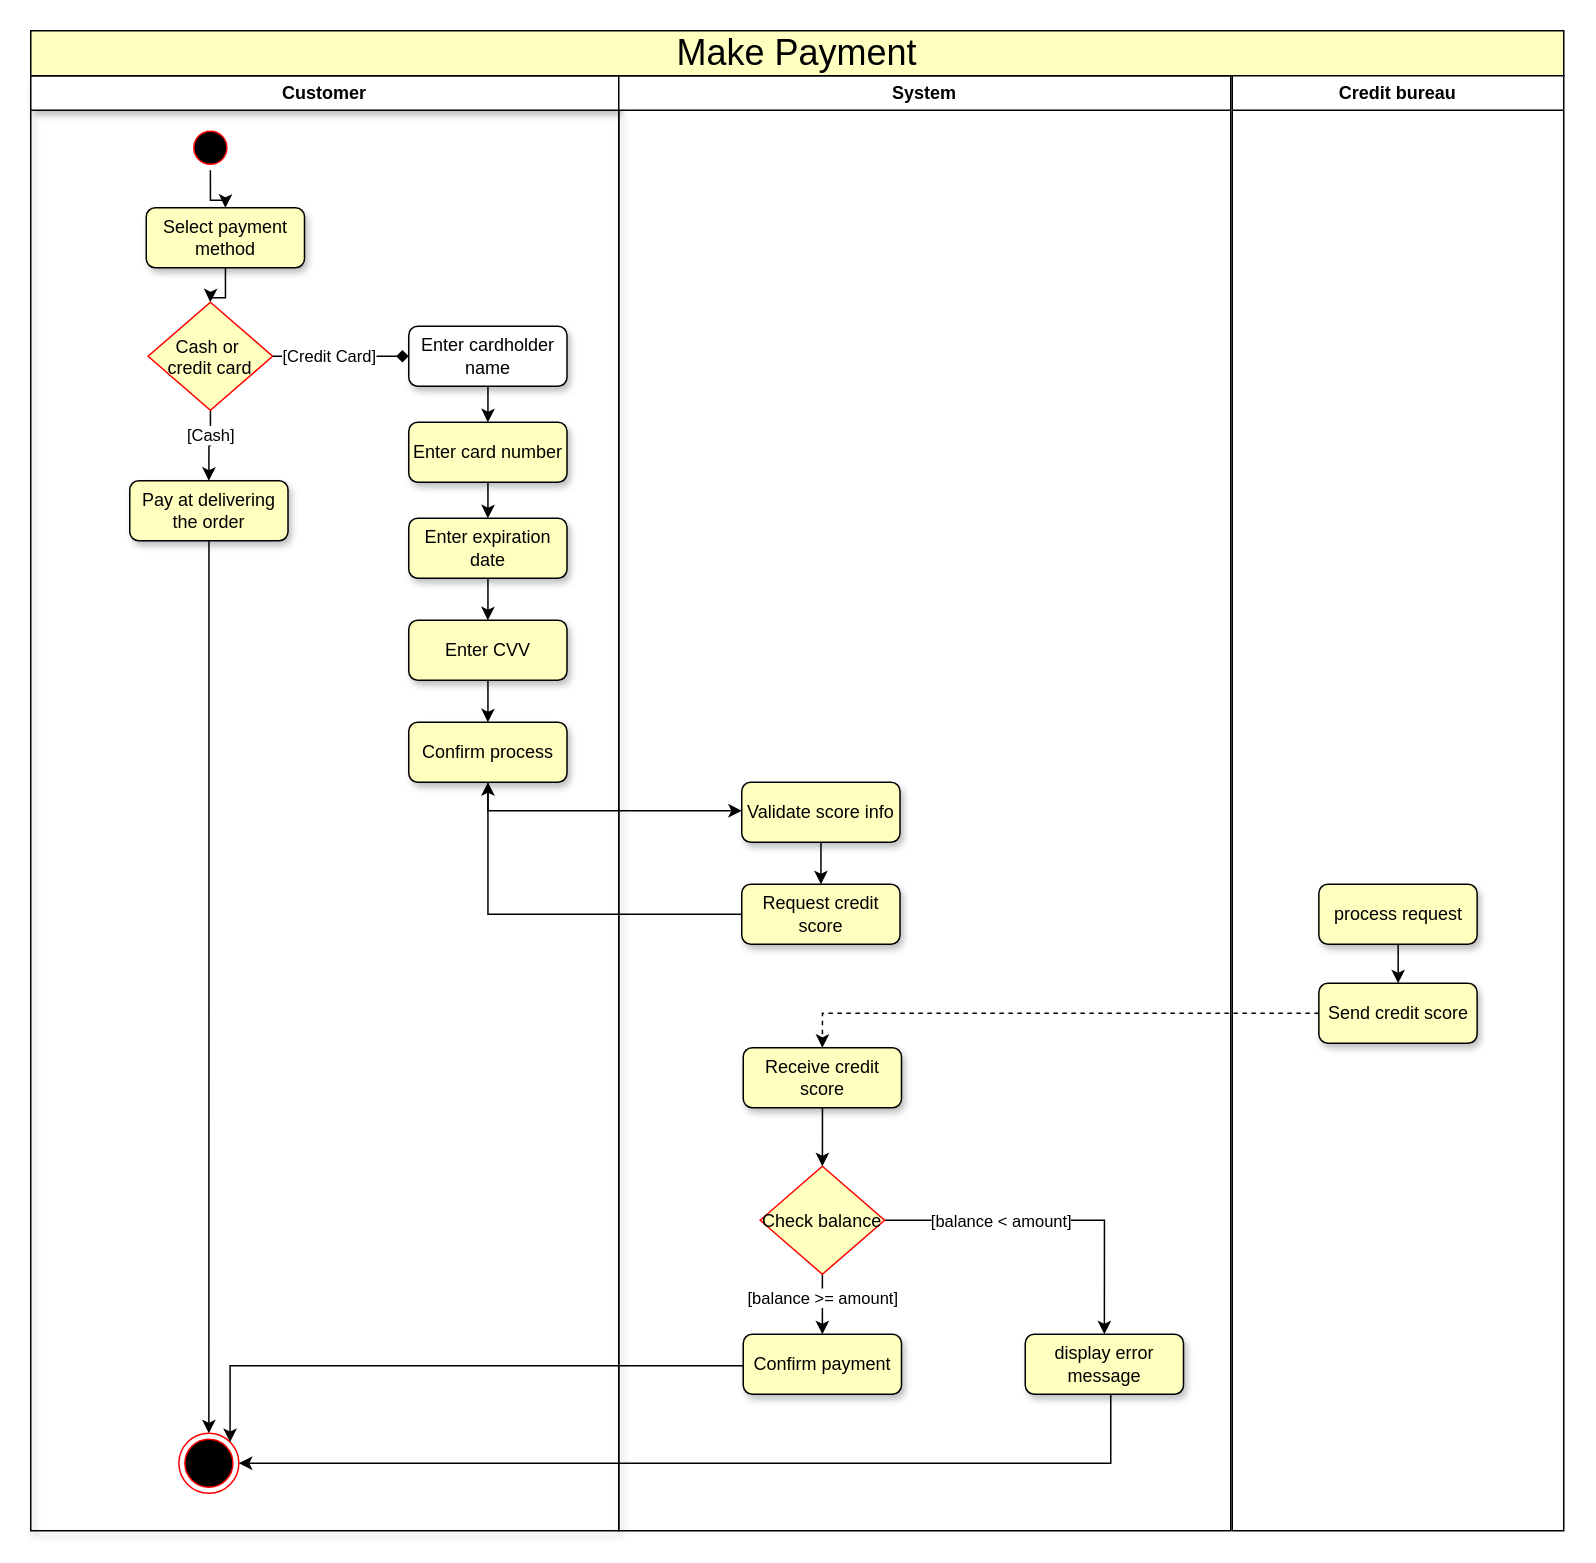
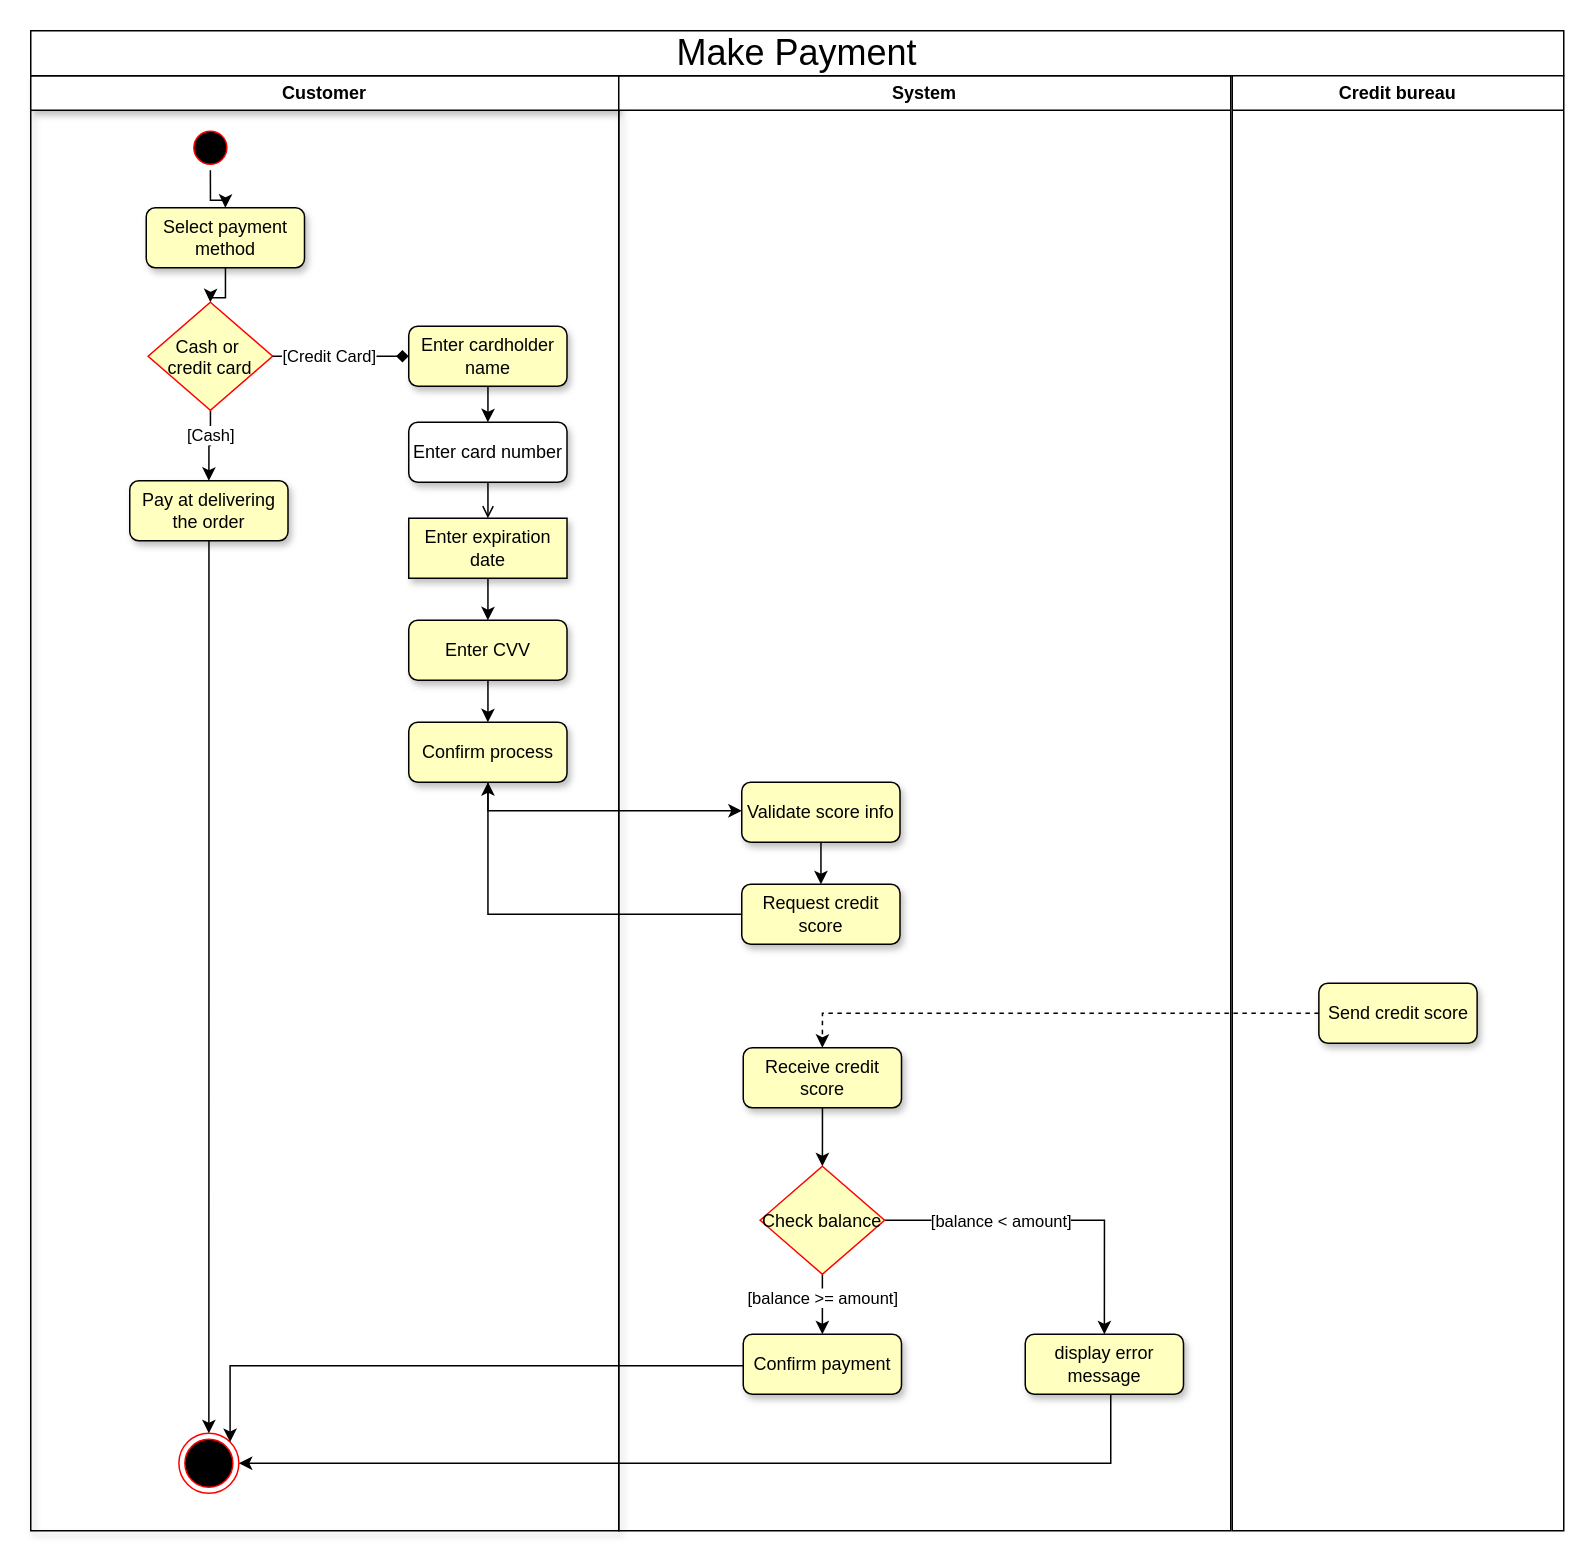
(797, 53) -> (797, 53)
(488, 356) -> (488, 356)
(488, 452) -> (488, 452)
(488, 510) -> (488, 508)
(488, 548) -> (488, 548)
(1398, 914) -> none
(1398, 969) -> none
